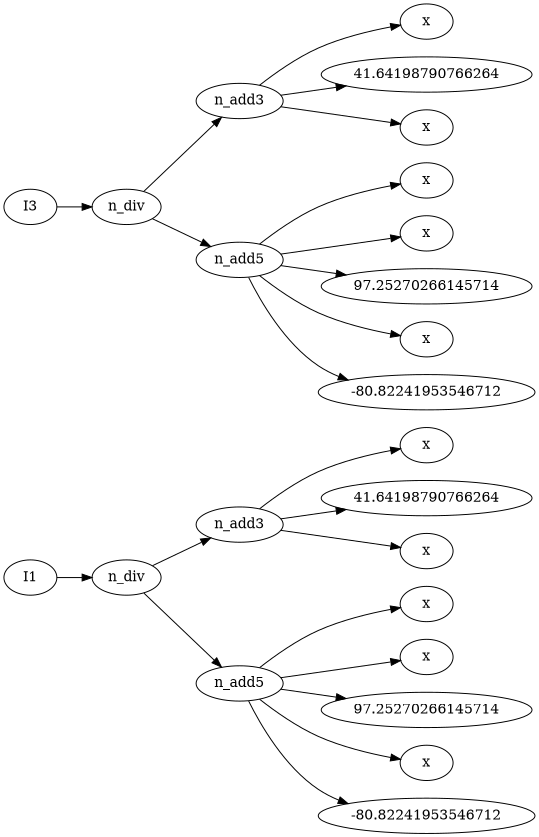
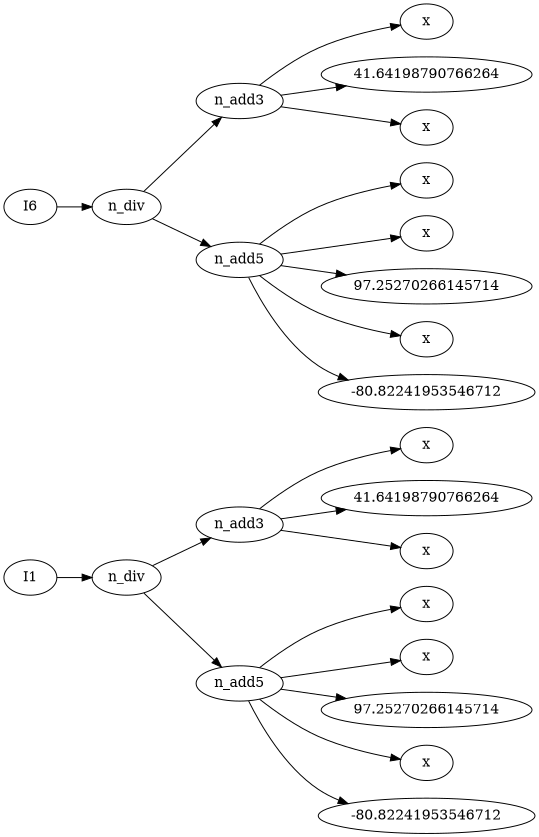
(30, 207) -> (30, 207)
